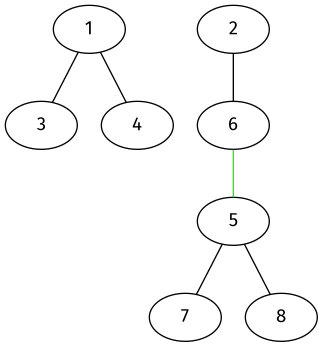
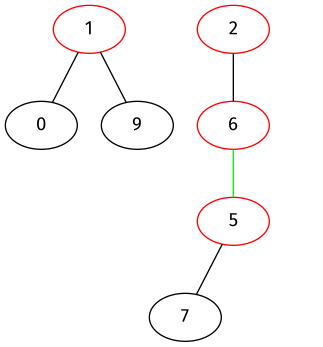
(89, 29) -> (89, 29)
(233, 29) -> (233, 29)
(41, 125) -> (41, 125)
(137, 125) -> (137, 125)
(233, 125) -> (233, 125)
(233, 221) -> (233, 221)
(281, 317) -> none
